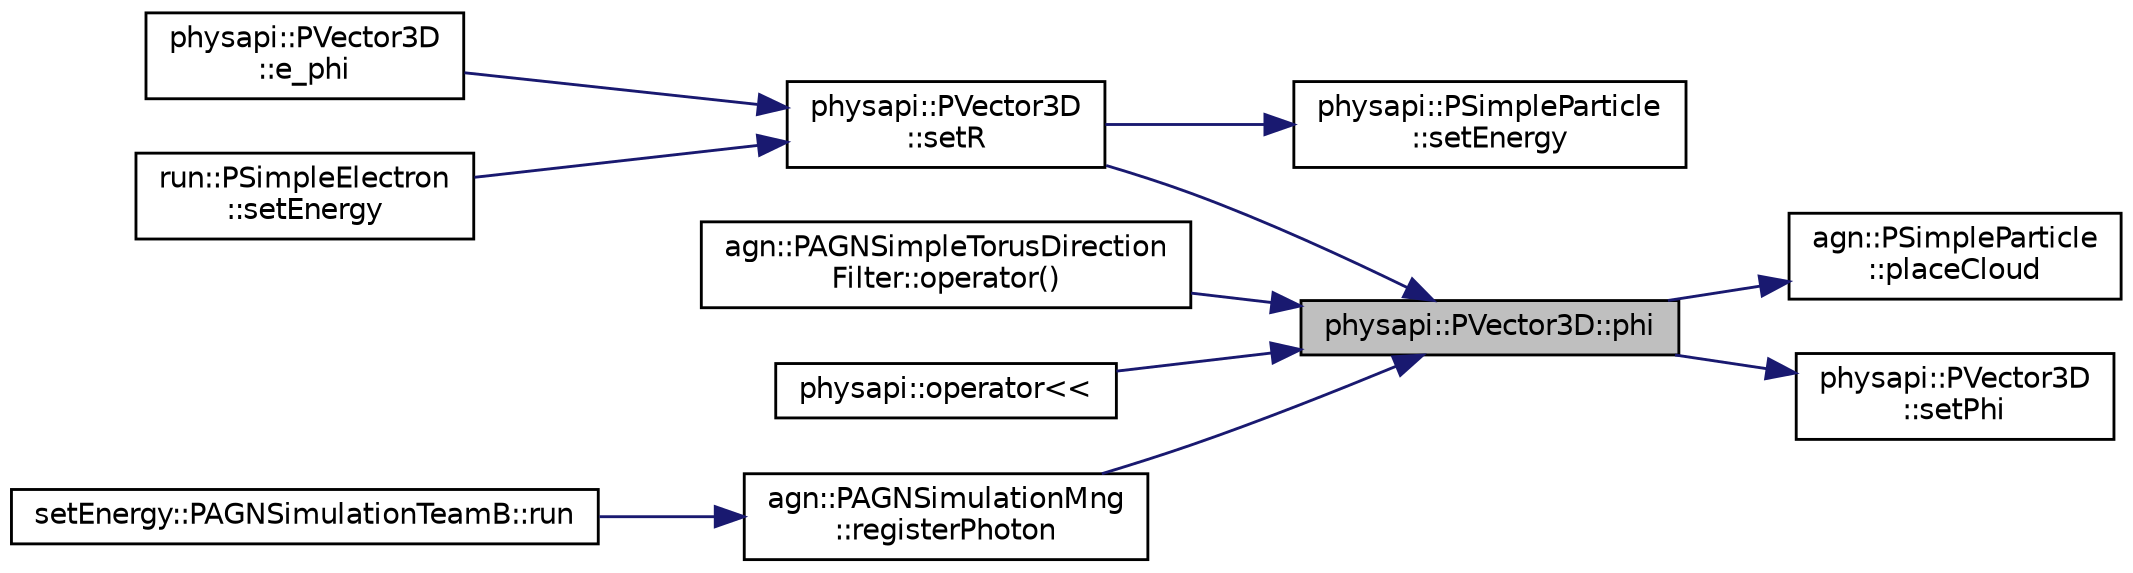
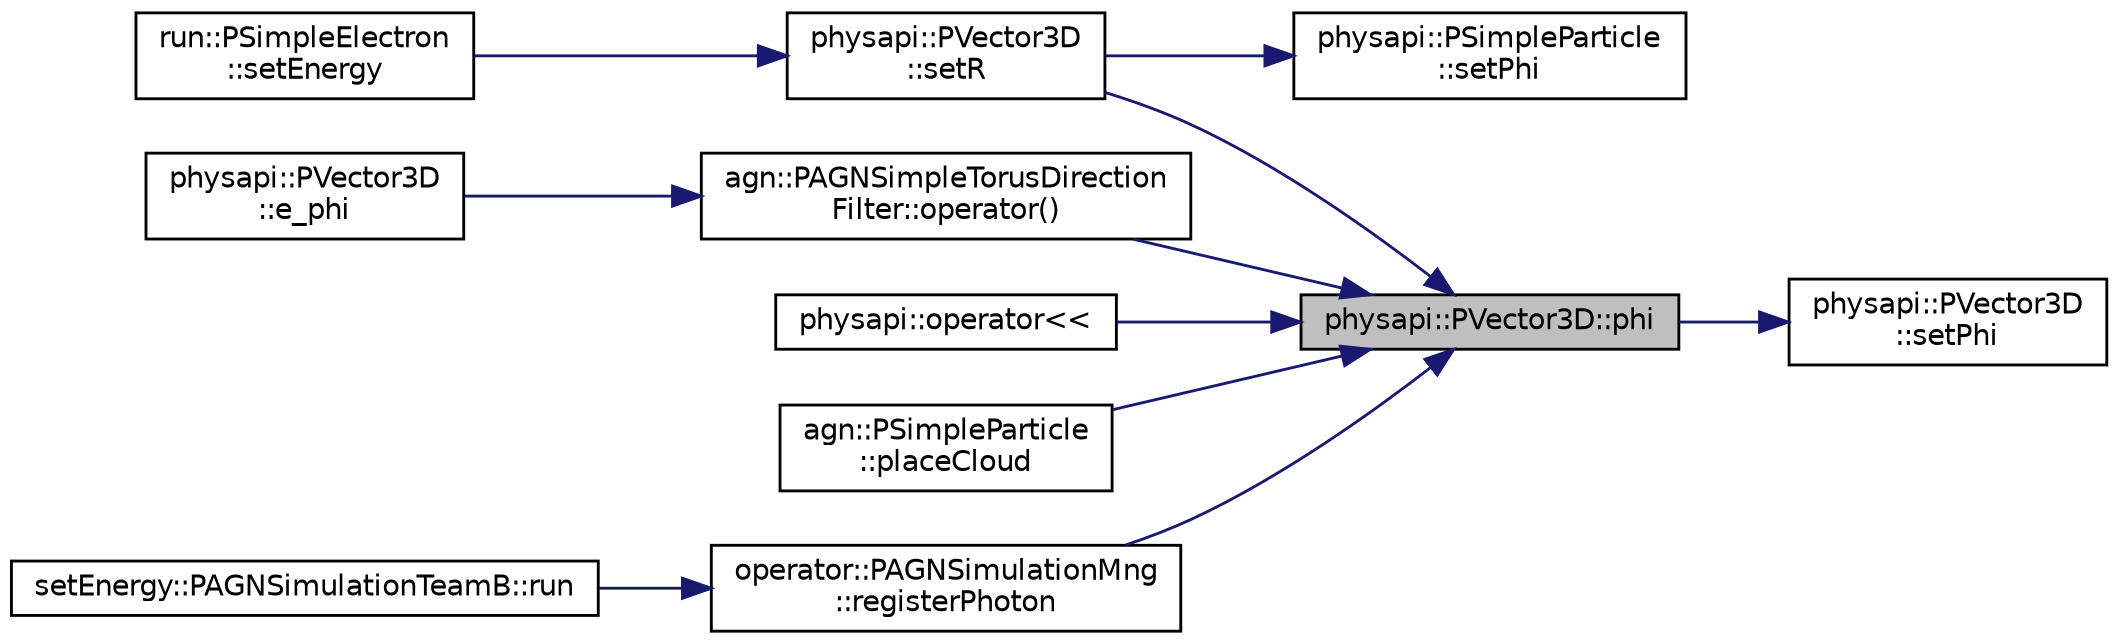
(611, 89) -> (568, 196)
(1490, 125) -> (1490, 56)
(1714, 293) -> (1227, 383)
(946, 517) -> (946, 588)
